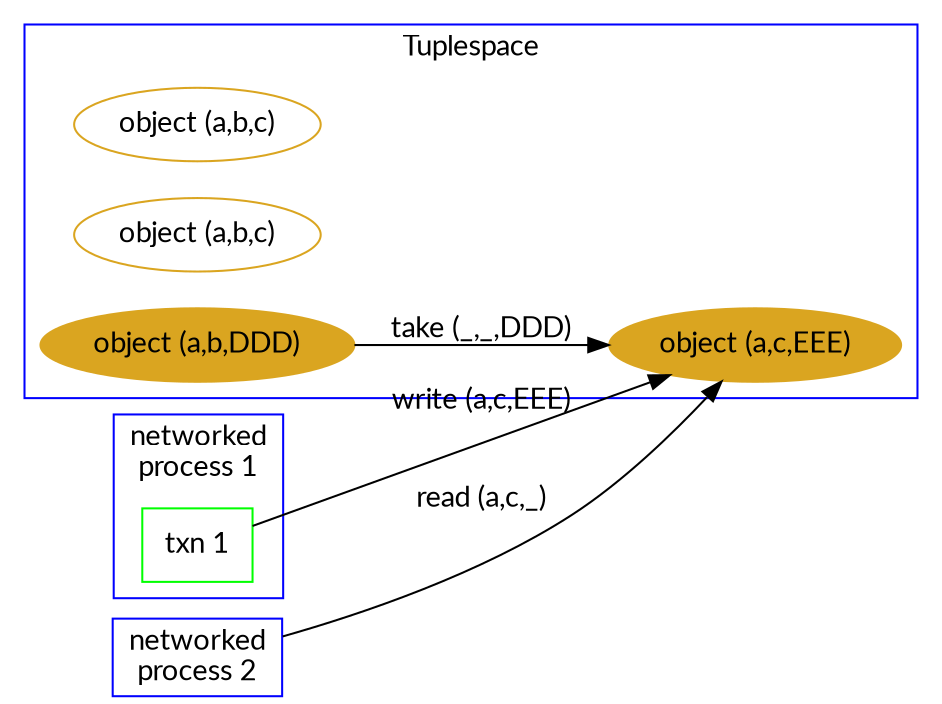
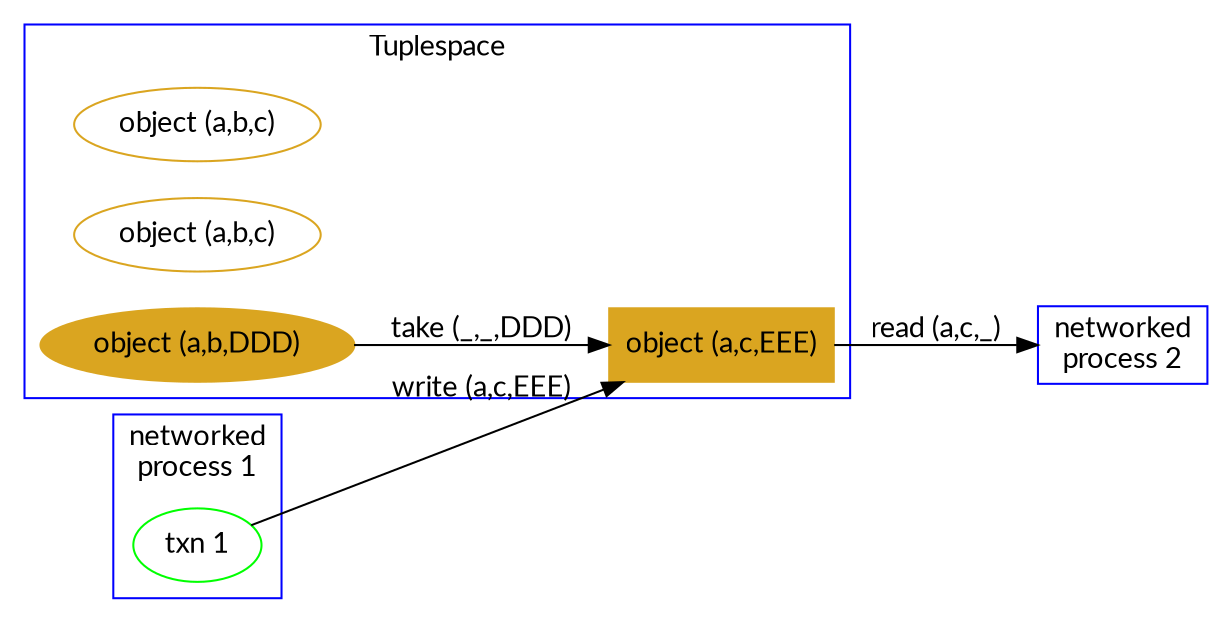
(755, 345) -> (722, 345)
(197, 545) -> (197, 545)
(513, 548) -> (926, 345)
